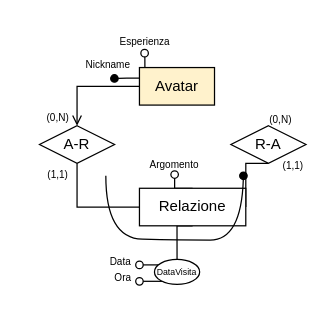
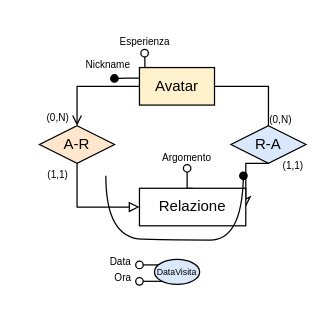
none -> (261, 86)
(77, 144) -> (77, 144)
(268, 144) -> (268, 144)
(174, 163) -> (187, 156)
(245, 200) -> (245, 197)
(132, 207) -> (128, 207)
(177, 242) -> none
(177, 272) -> (177, 272)
